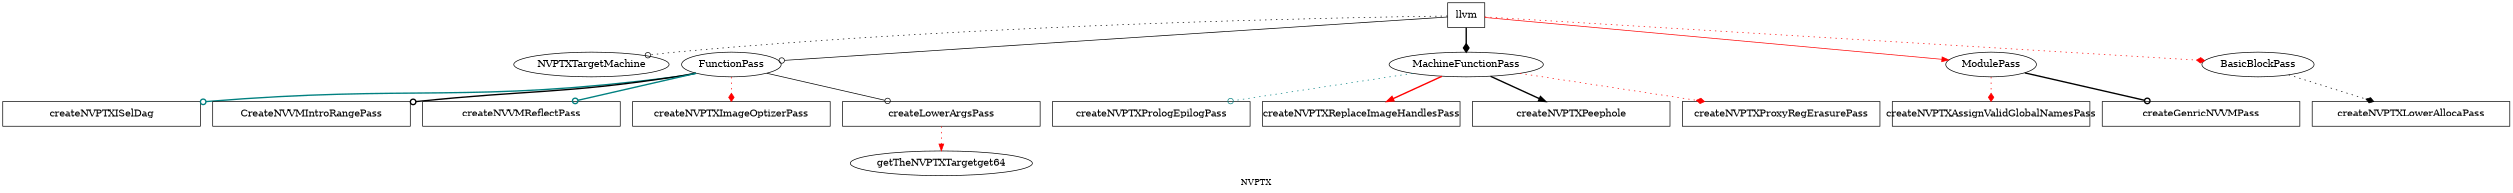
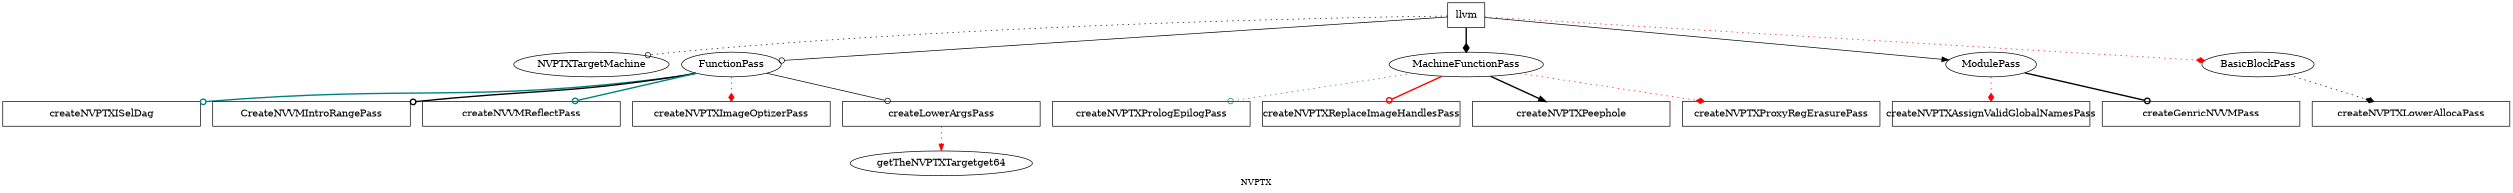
(1713, 38) -> (1713, 38)
(1417, 87) -> (1417, 88)
